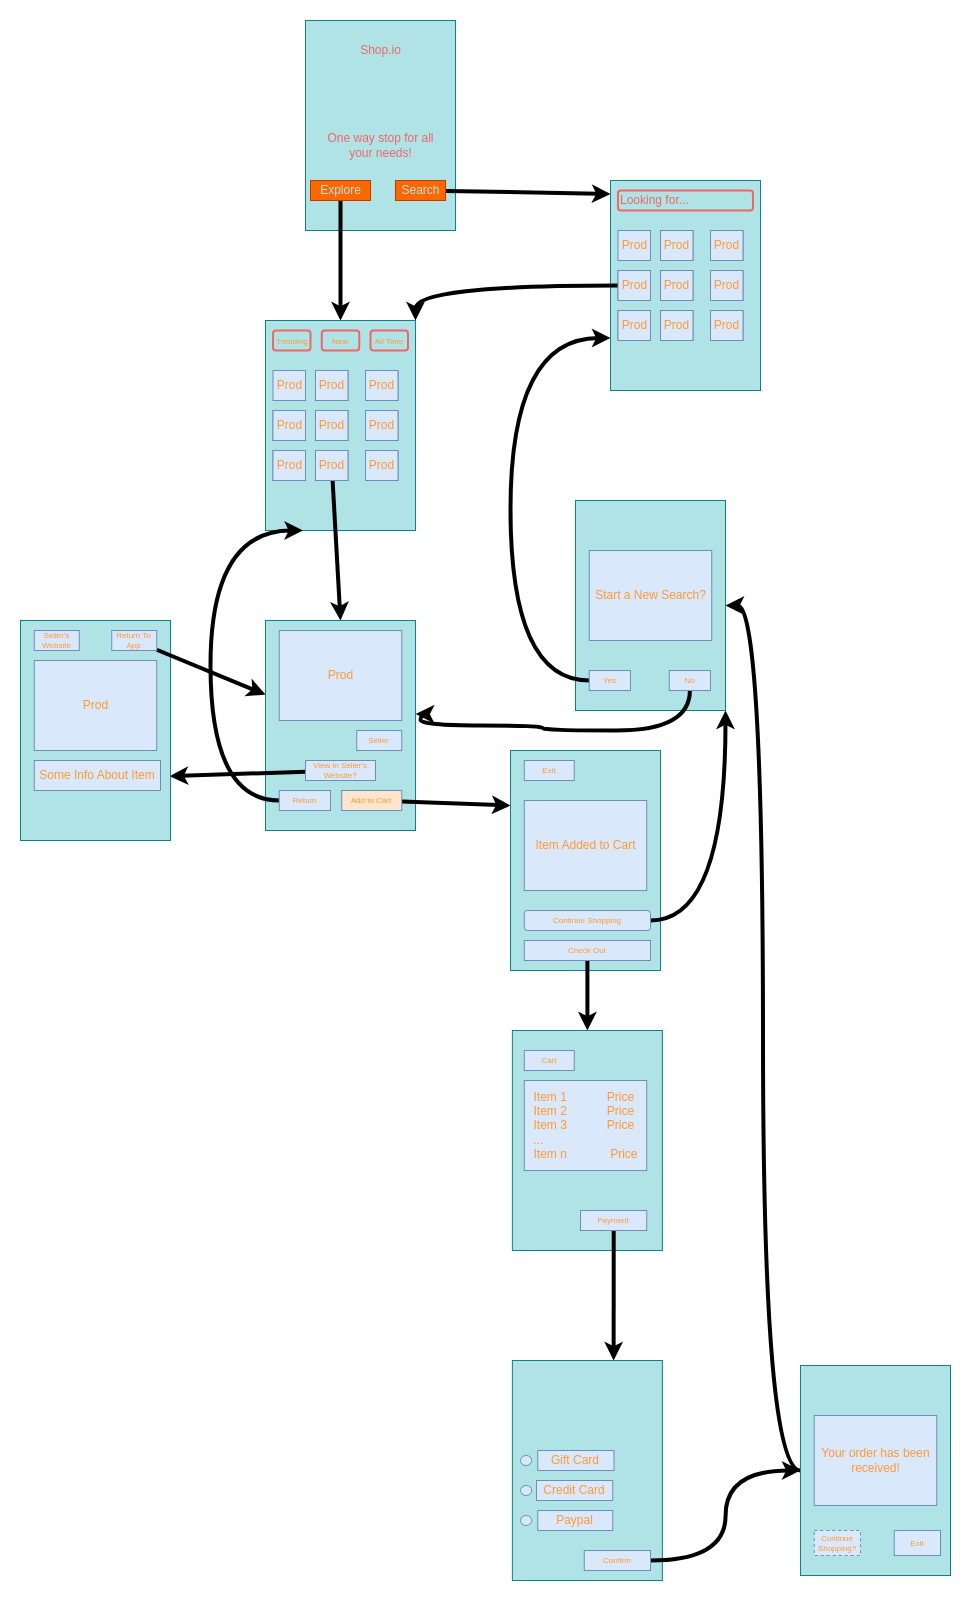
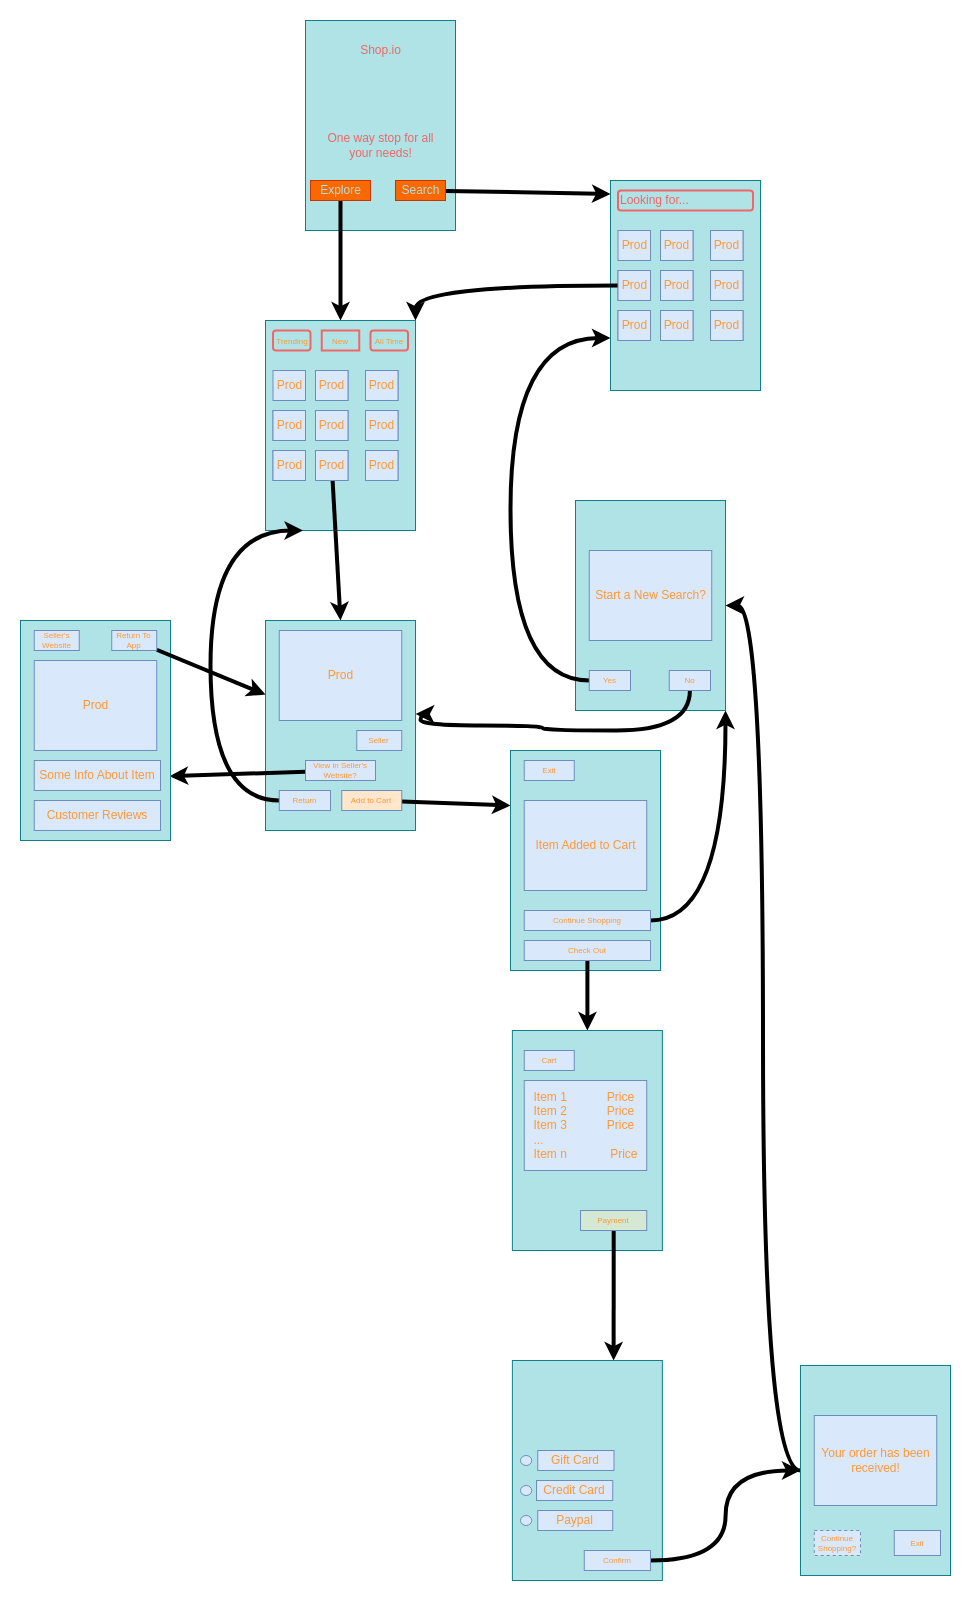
(341, 341) -> (341, 341)
none -> (97, 816)
(587, 921) -> (587, 921)
(614, 1221) -> (614, 1221)
